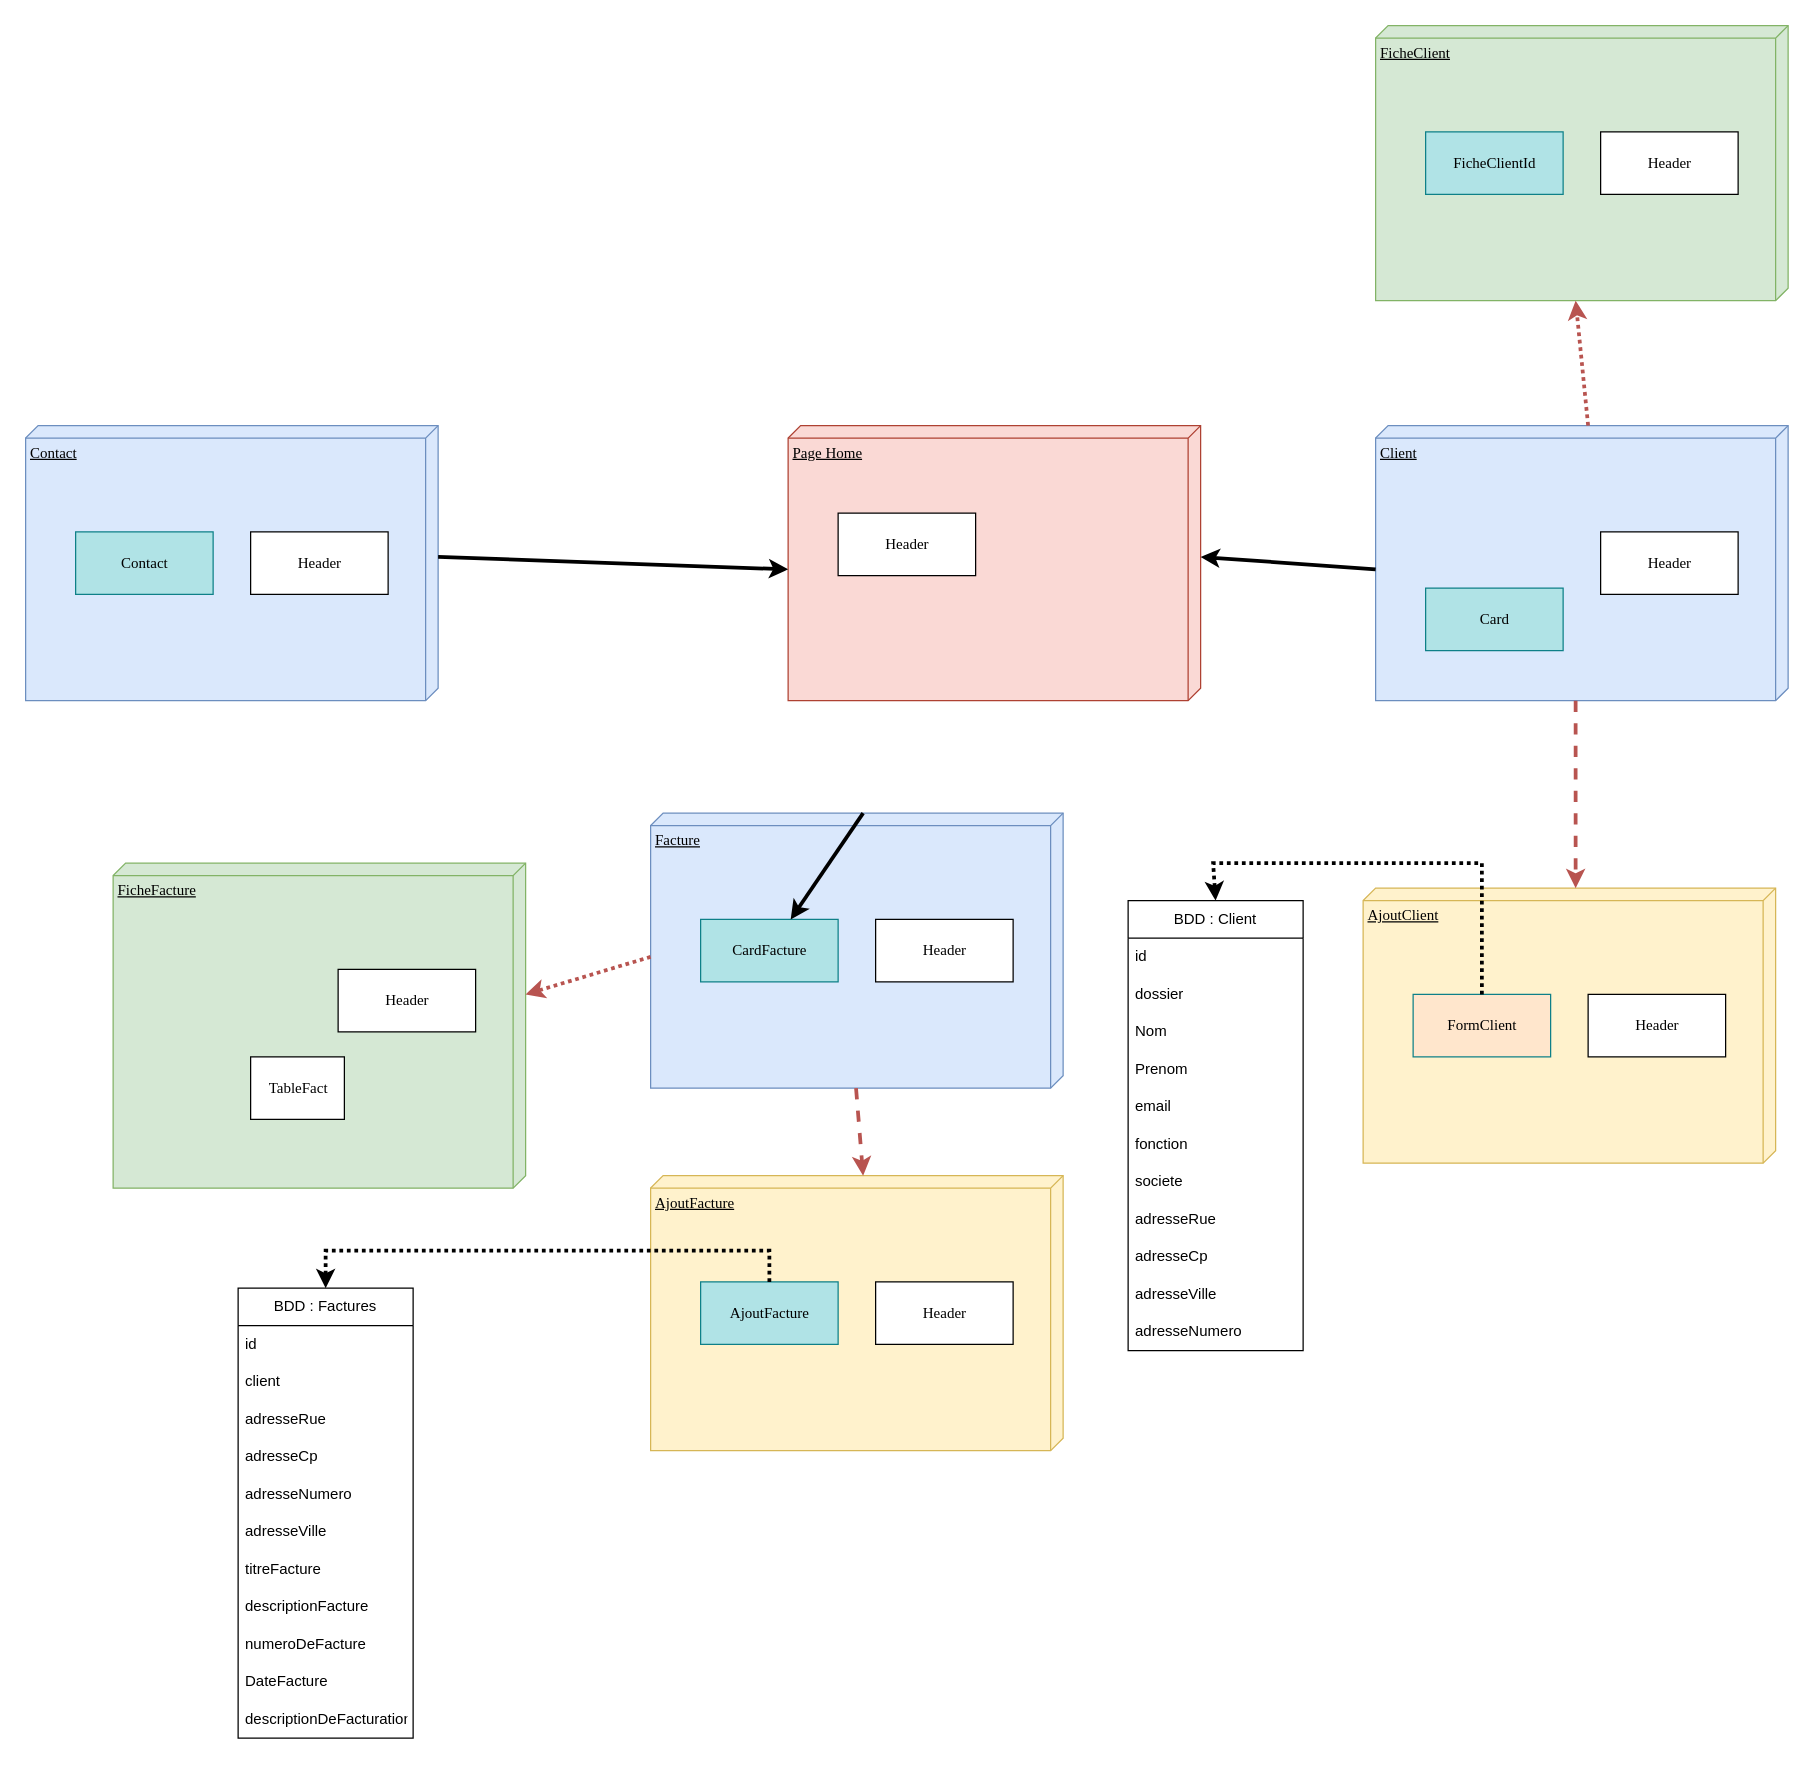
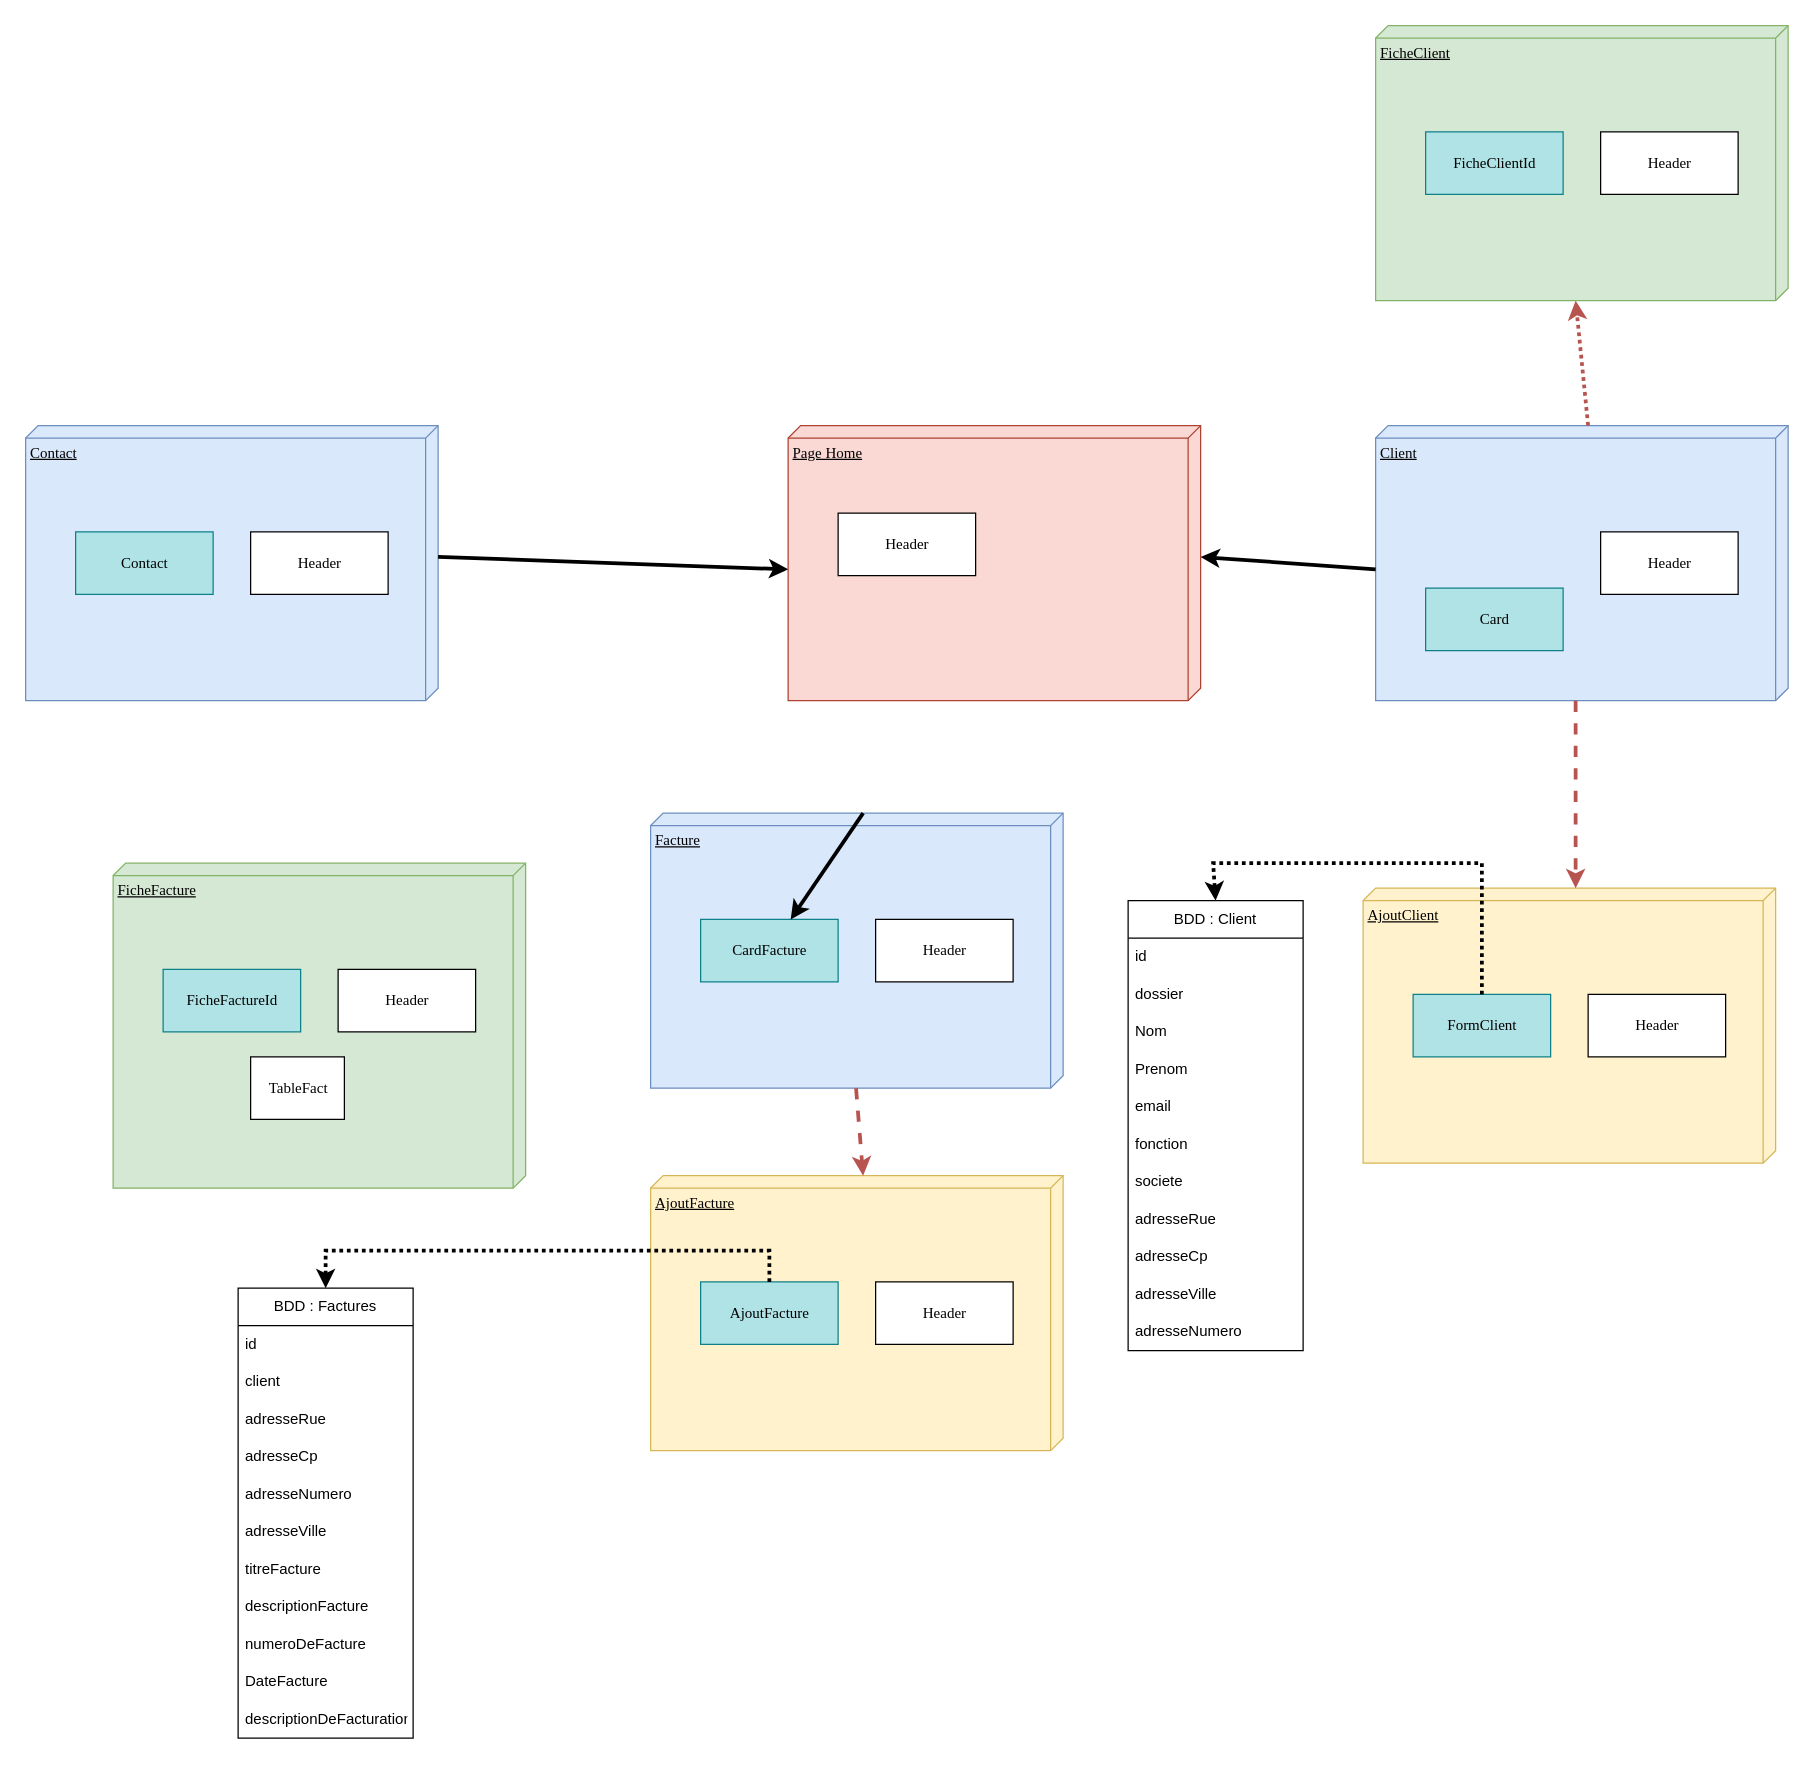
(595, 974) -> none
none -> (232, 1001)
(1482, 1026) -> (1482, 1026)
